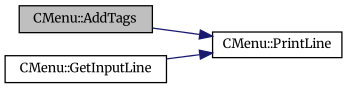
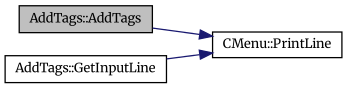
(86, 19) -> (86, 19)
(86, 69) -> (86, 69)
